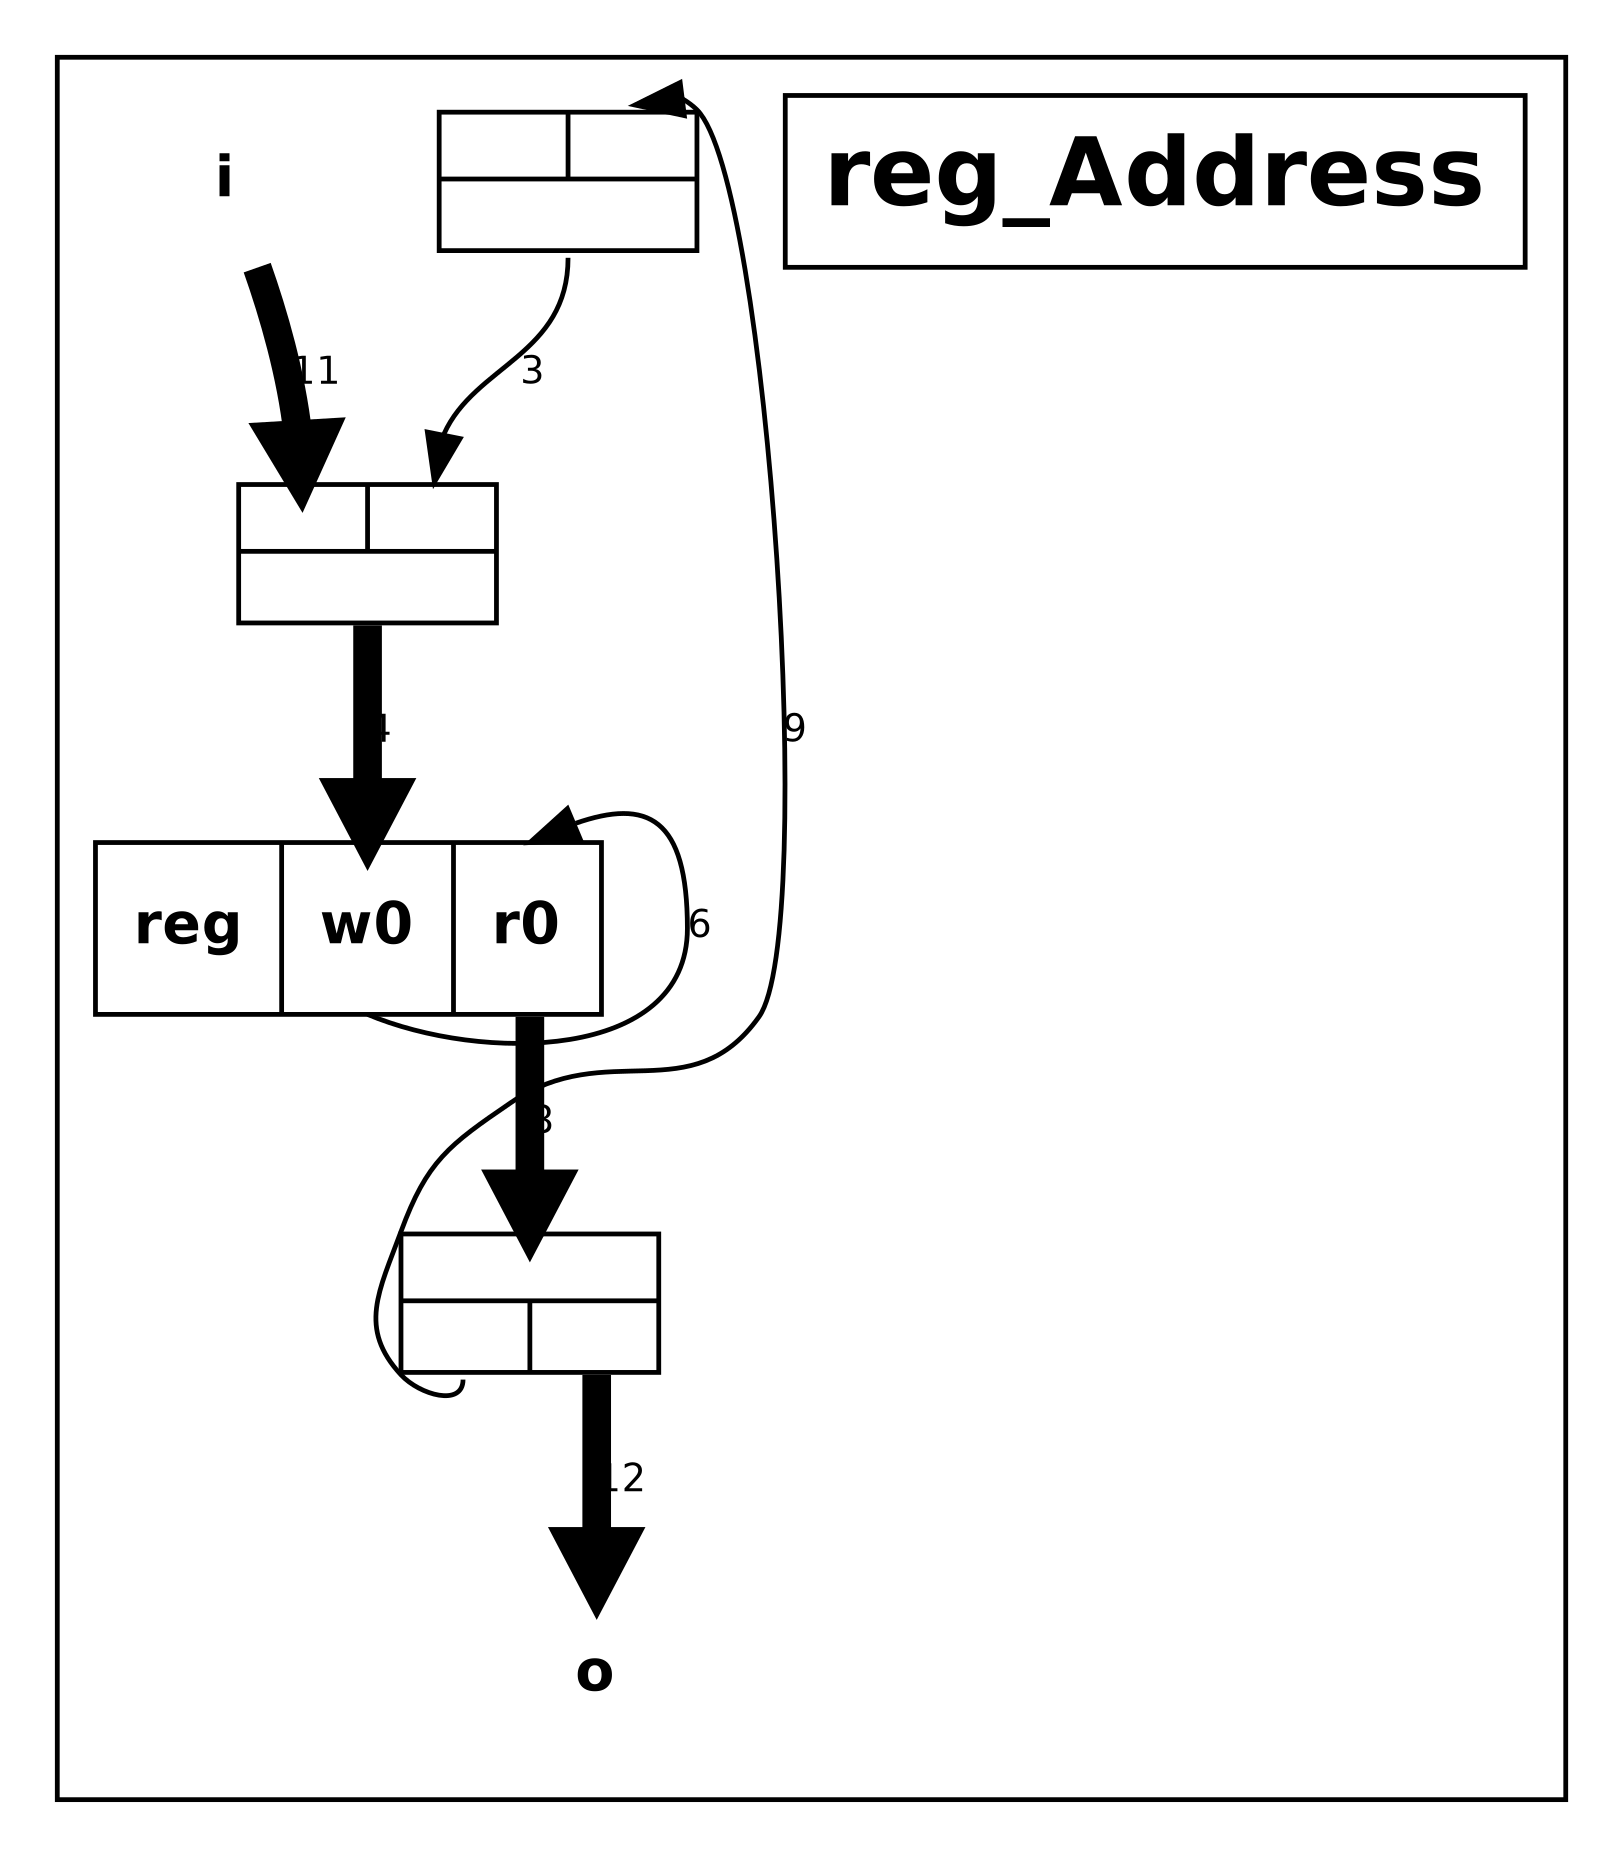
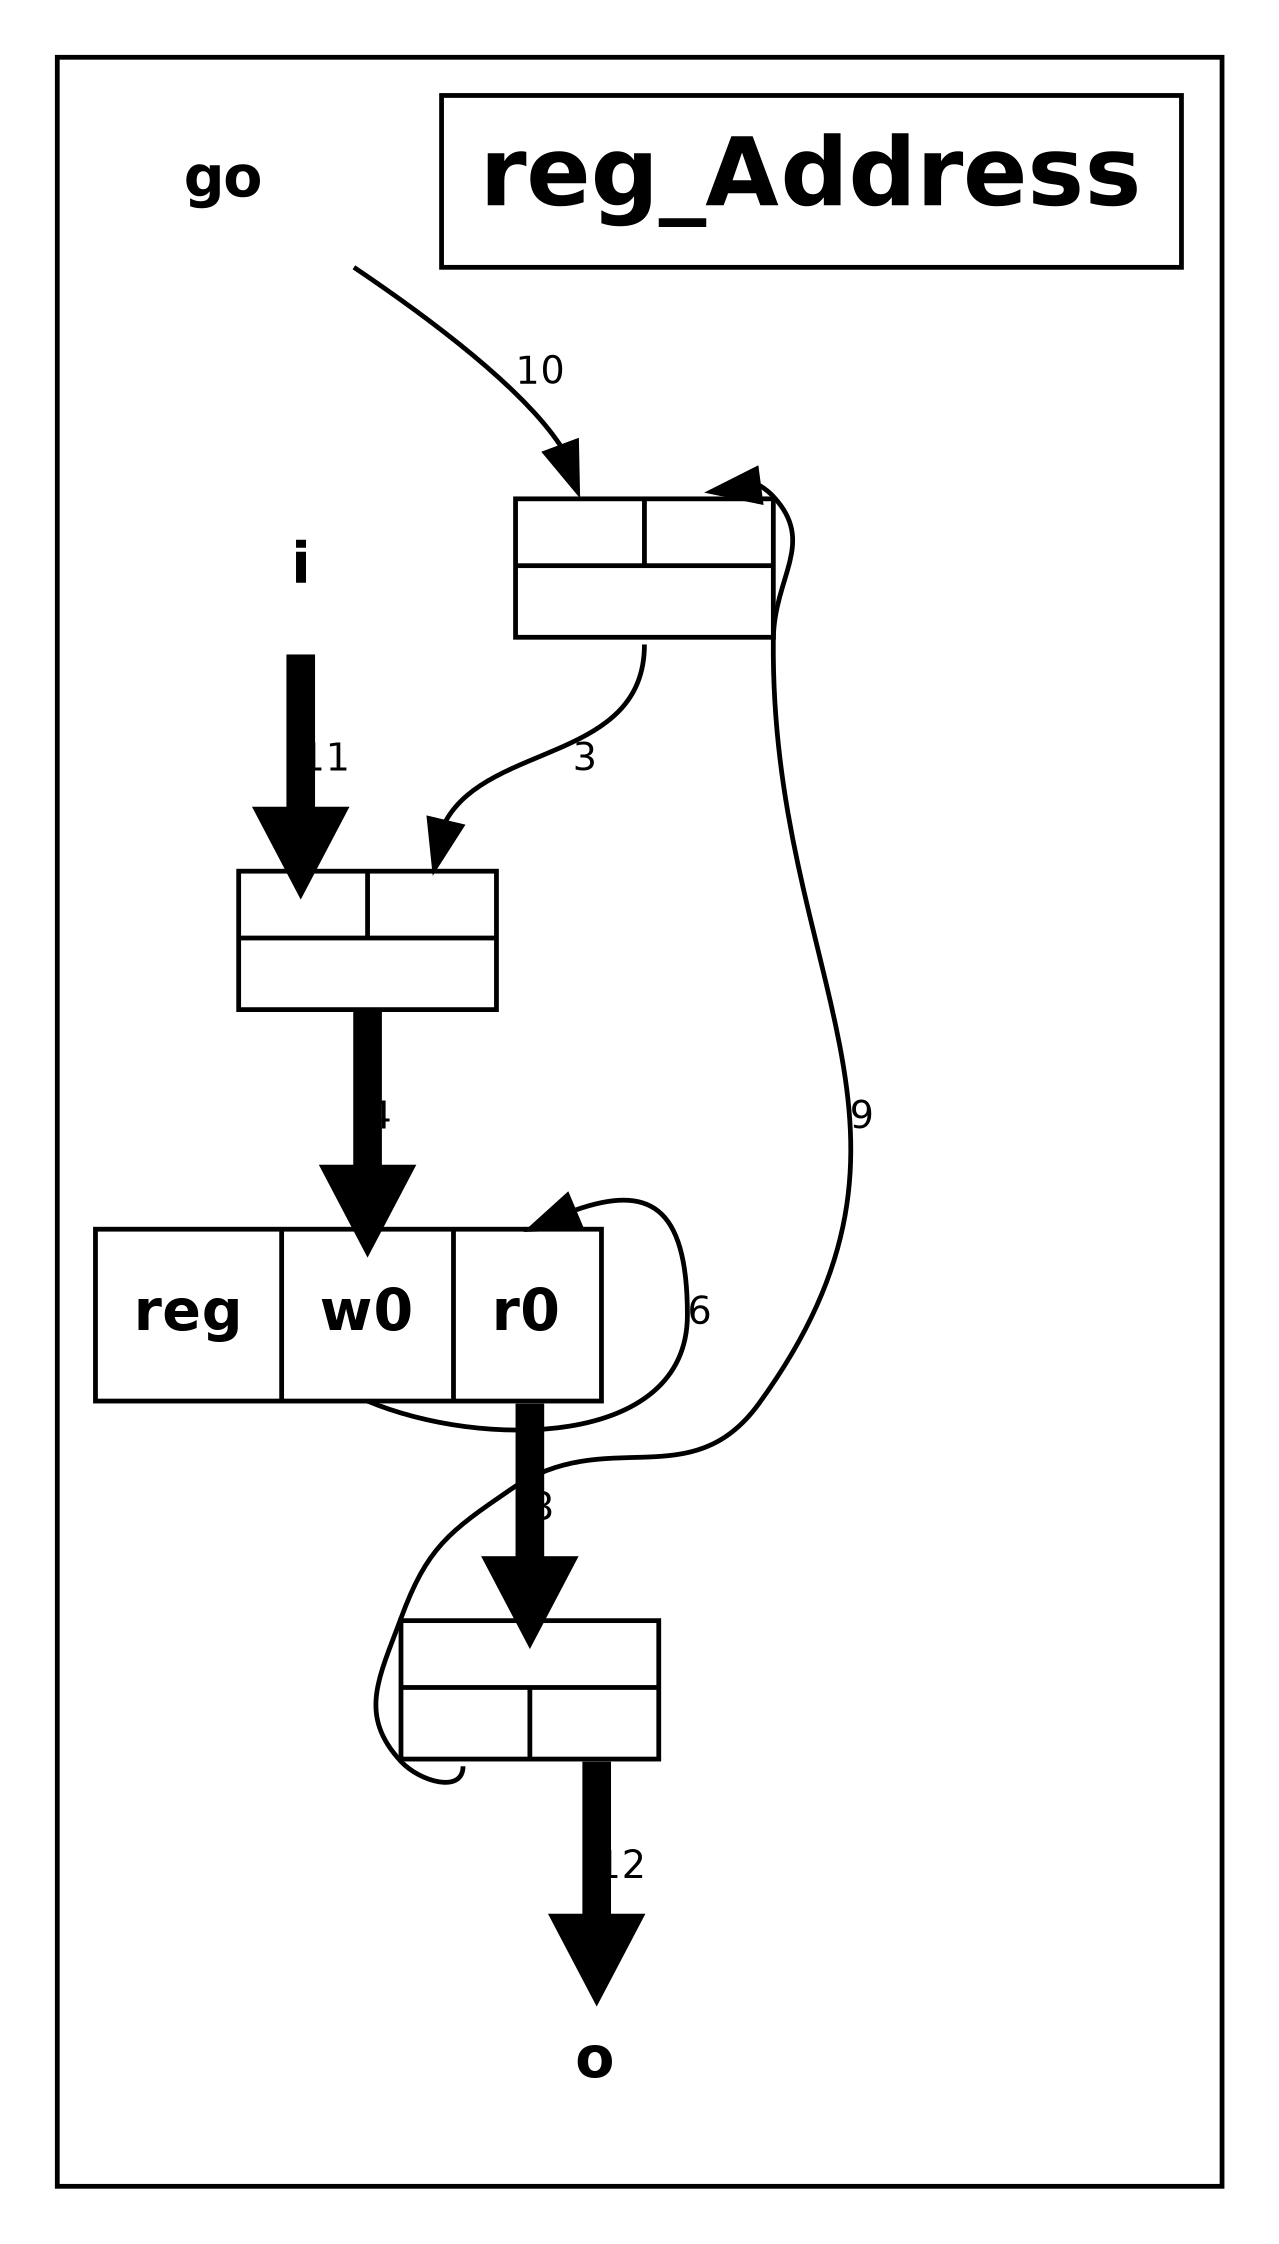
none -> (224, 181)
